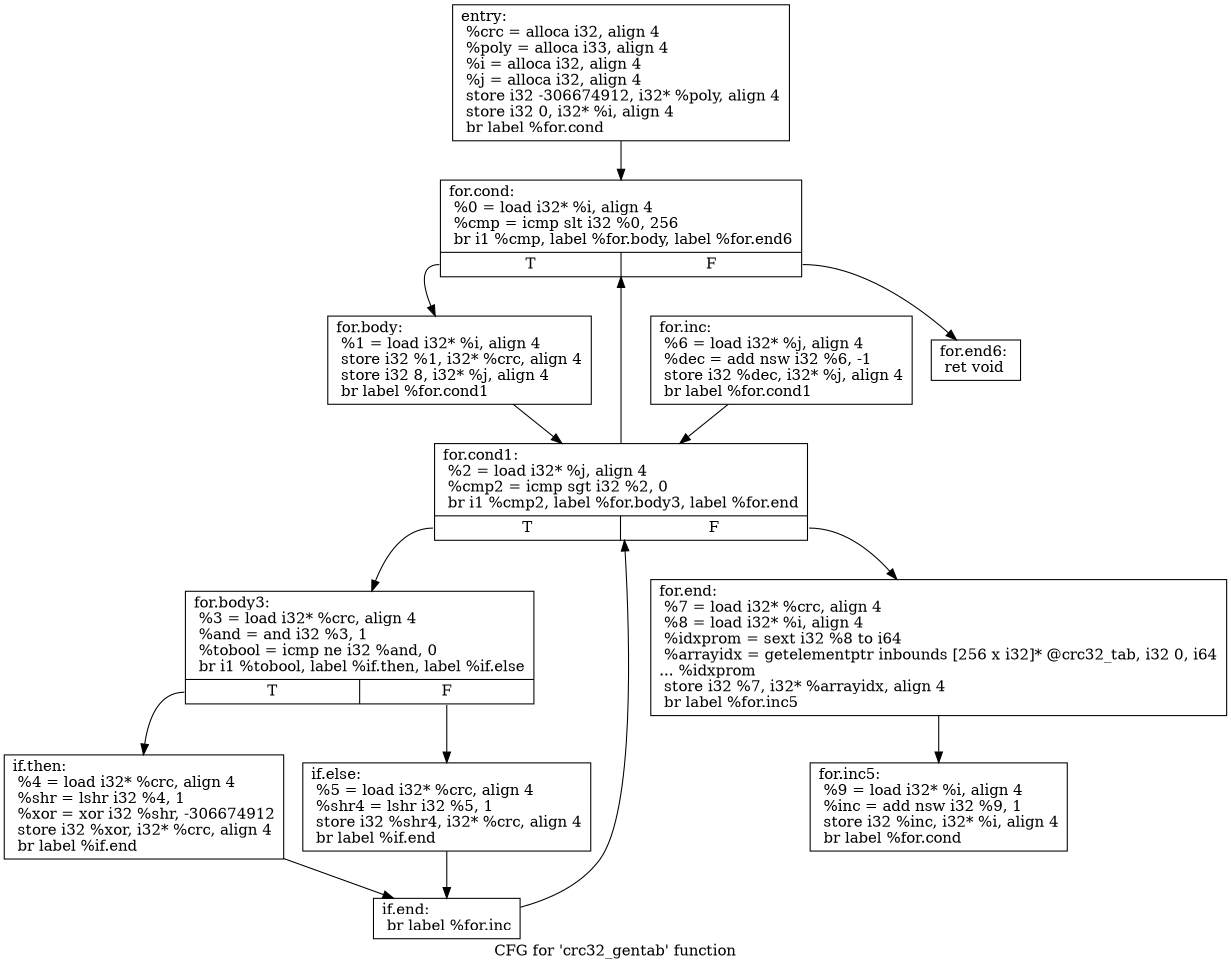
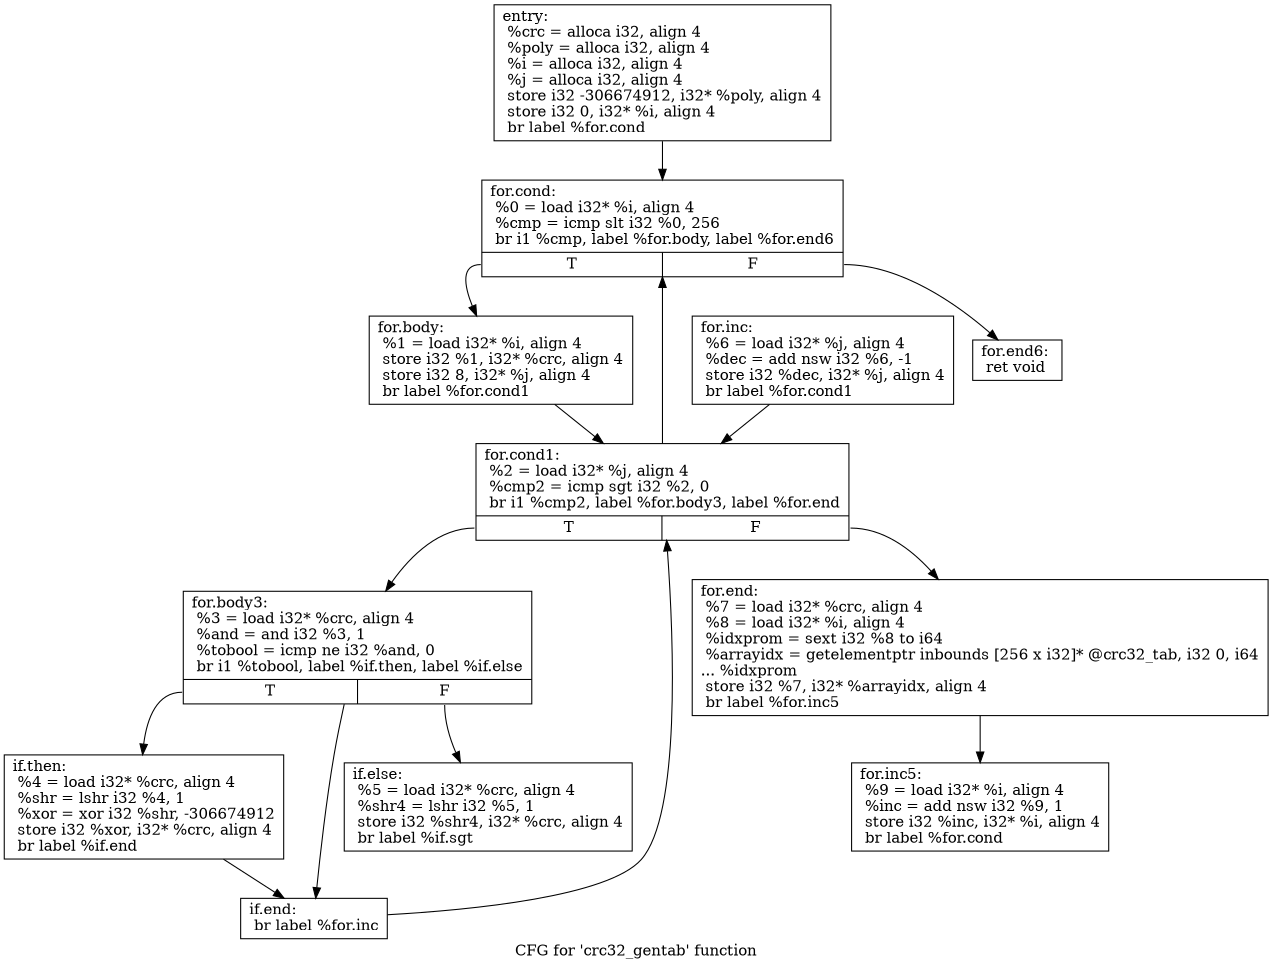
(565, 48) -> (607, 48)
(374, 838) -> (413, 838)
(447, 869) -> (328, 795)
